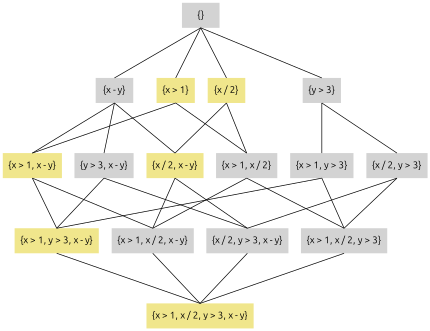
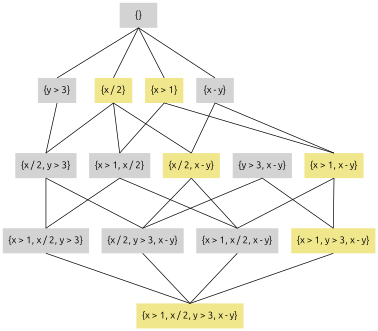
none -> (80, 128)
(108, 132) -> none
(322, 166) -> none
